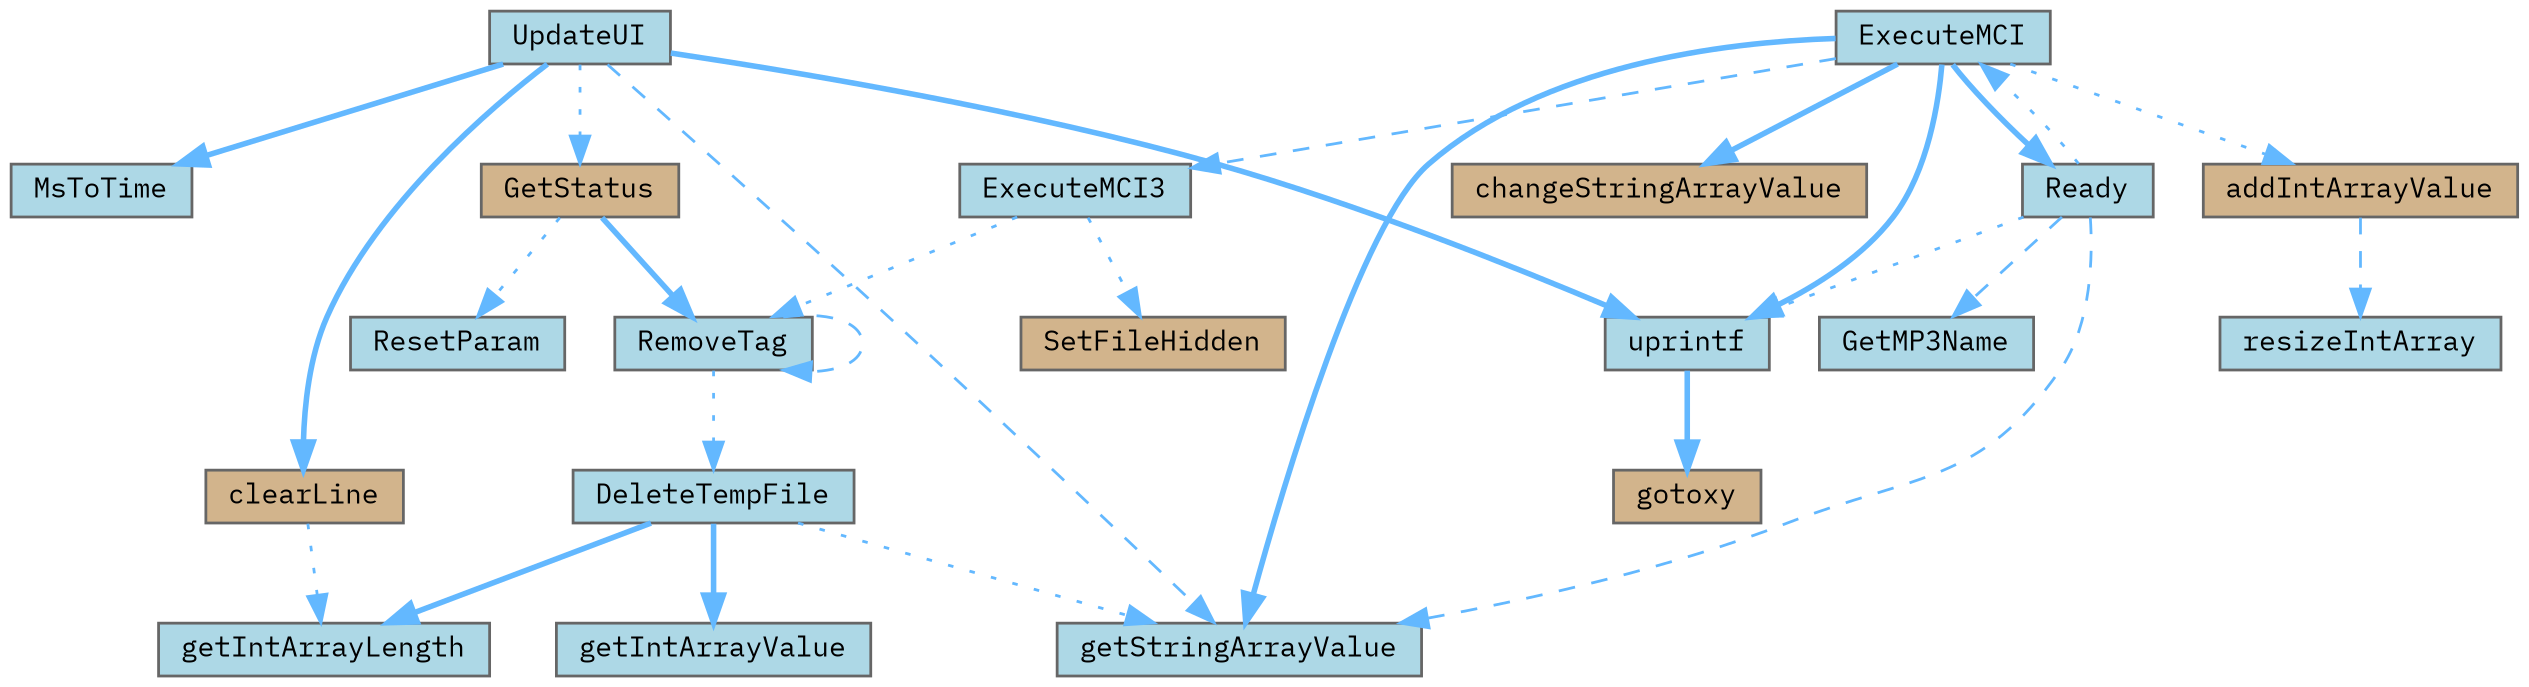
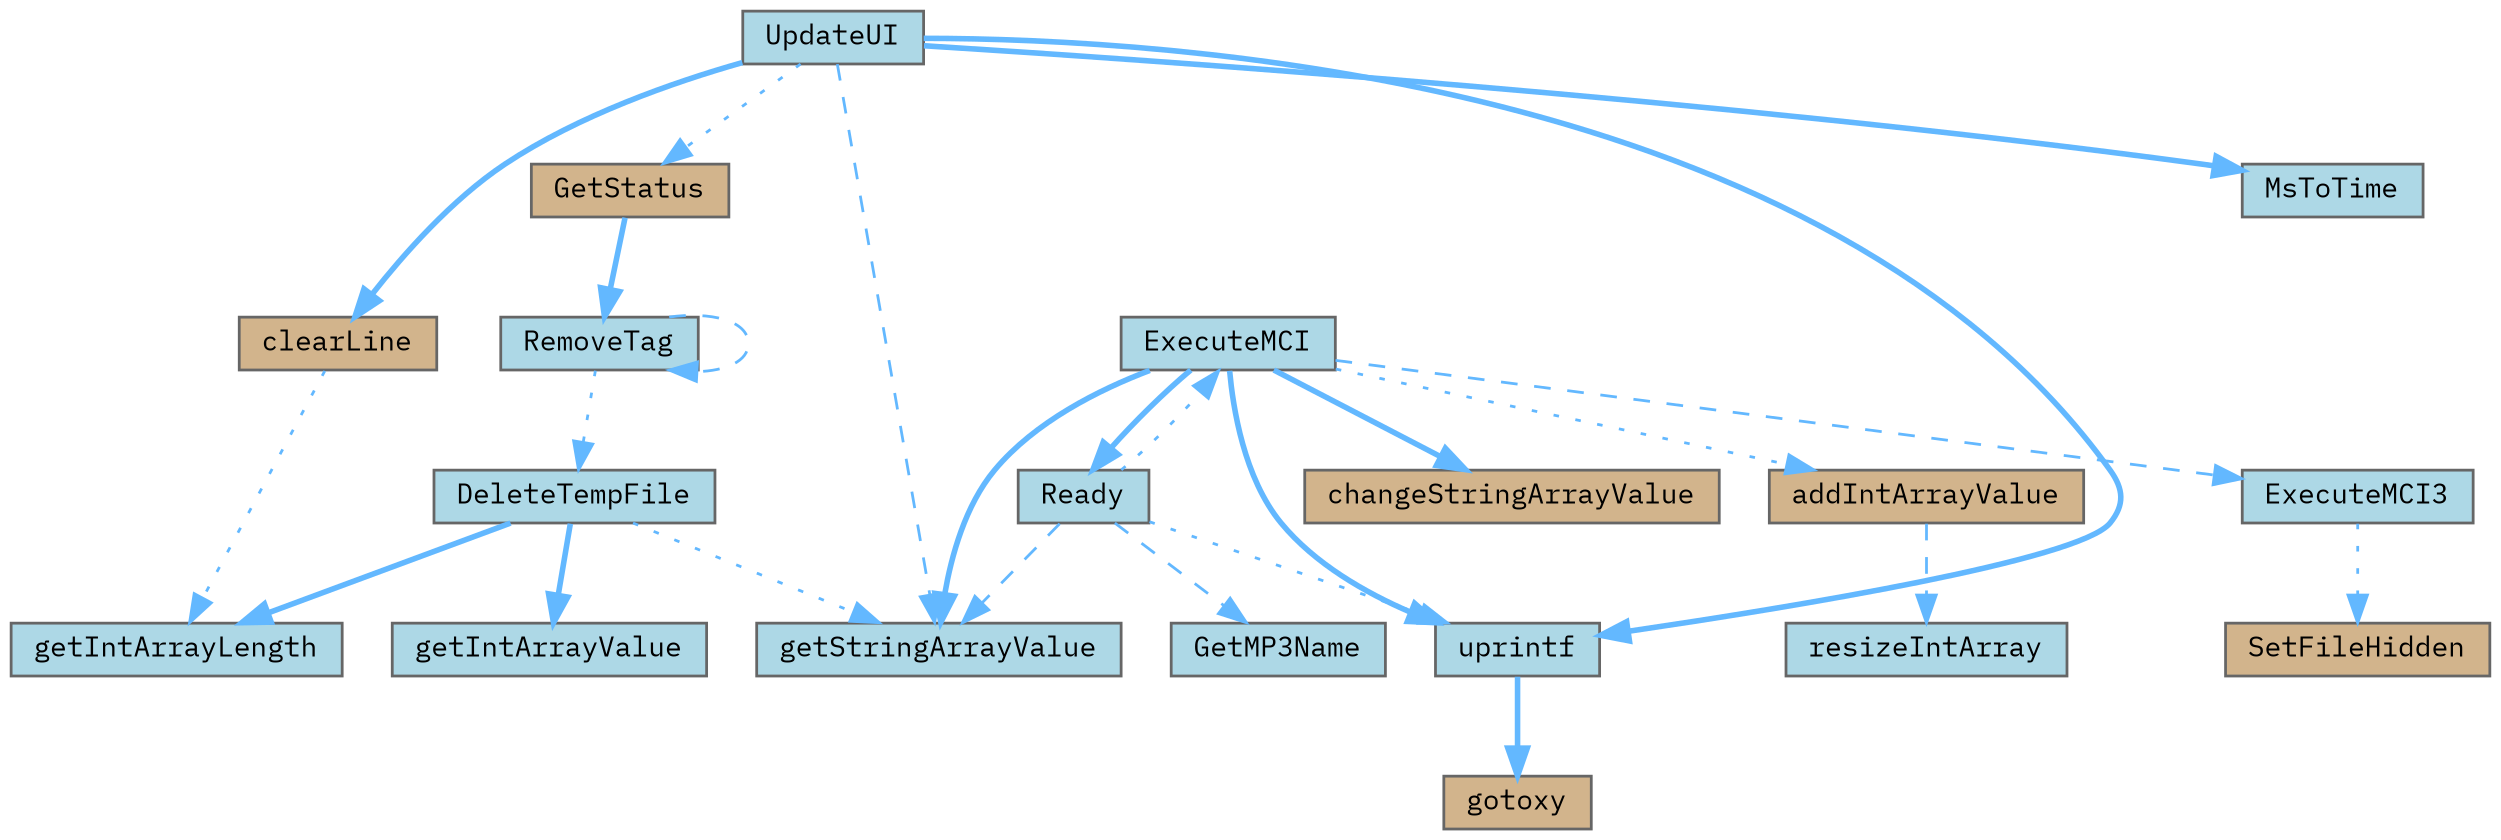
(908, 262) -> none
(458, 344) -> none
